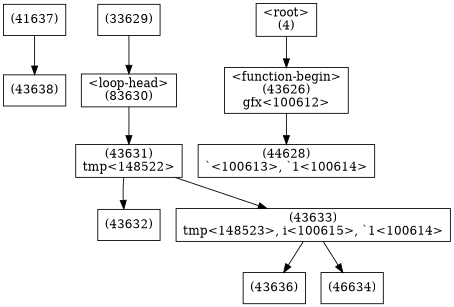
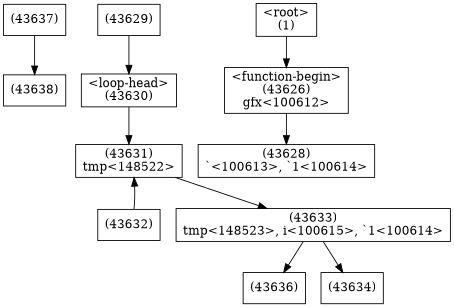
(35, 20) -> (35, 20)
(129, 20) -> (129, 20)
(286, 20) -> (286, 20)
(129, 90) -> (129, 90)
(286, 161) -> (286, 161)
(123, 189) -> (135, 198)
(352, 288) -> (352, 288)
